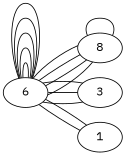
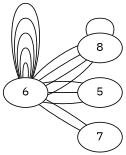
(100, 93) -> (100, 93)
(100, 137) -> (100, 137)
